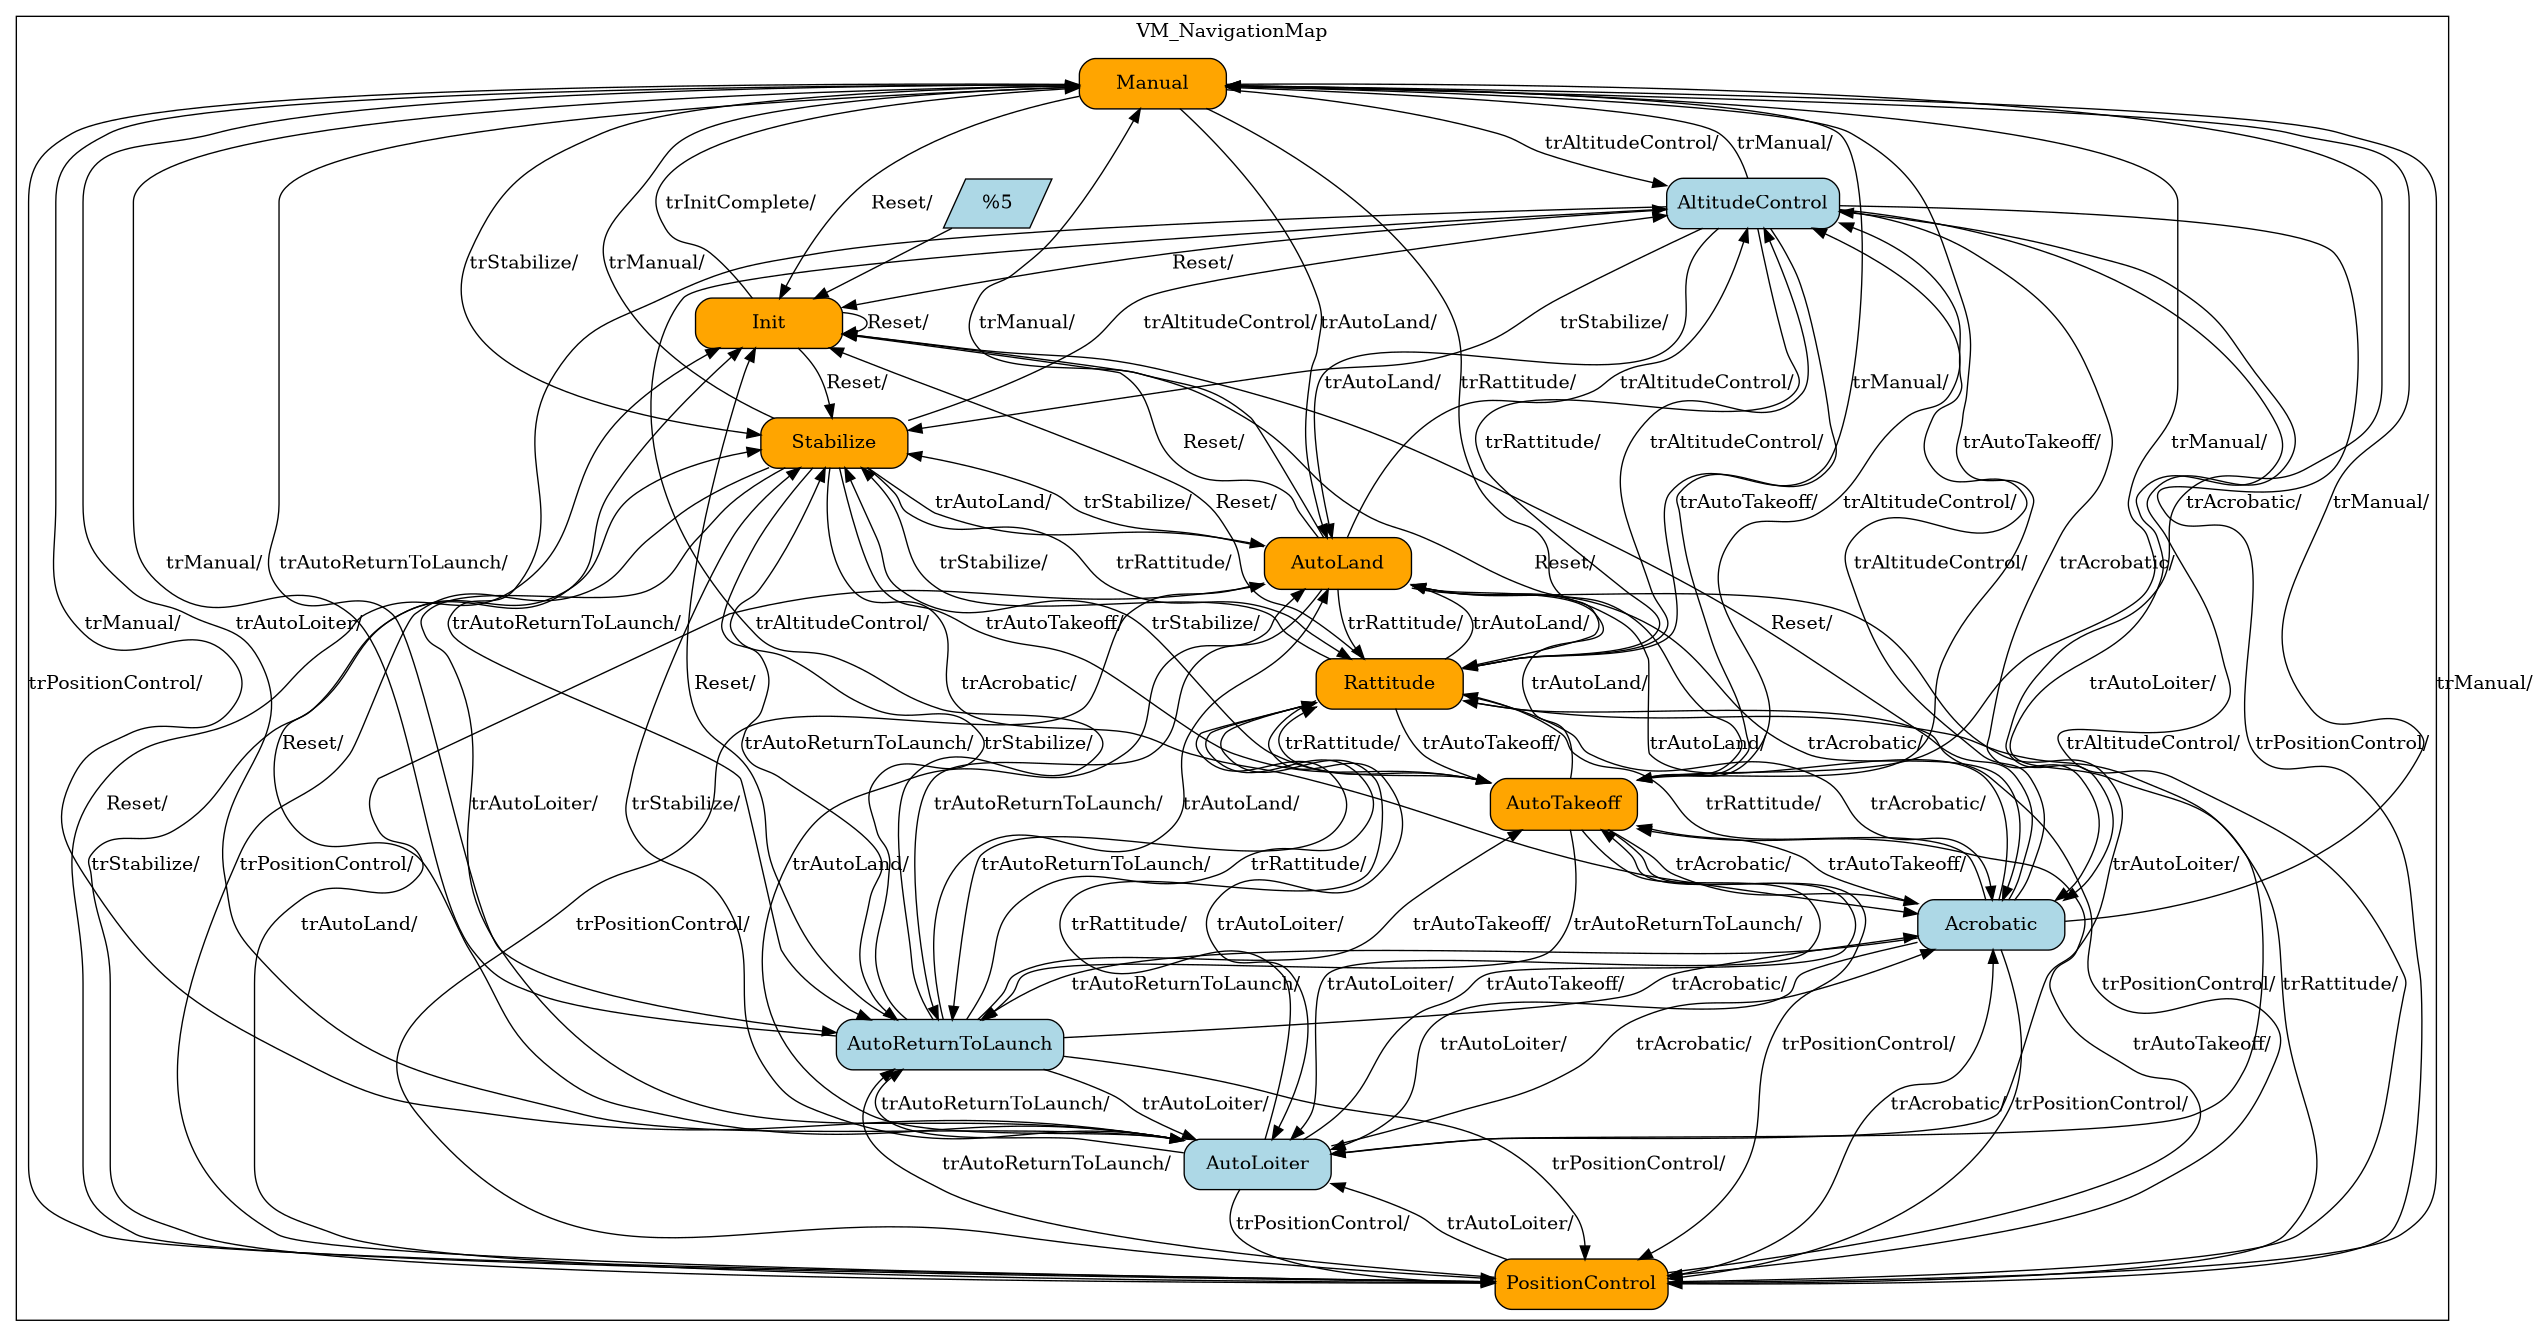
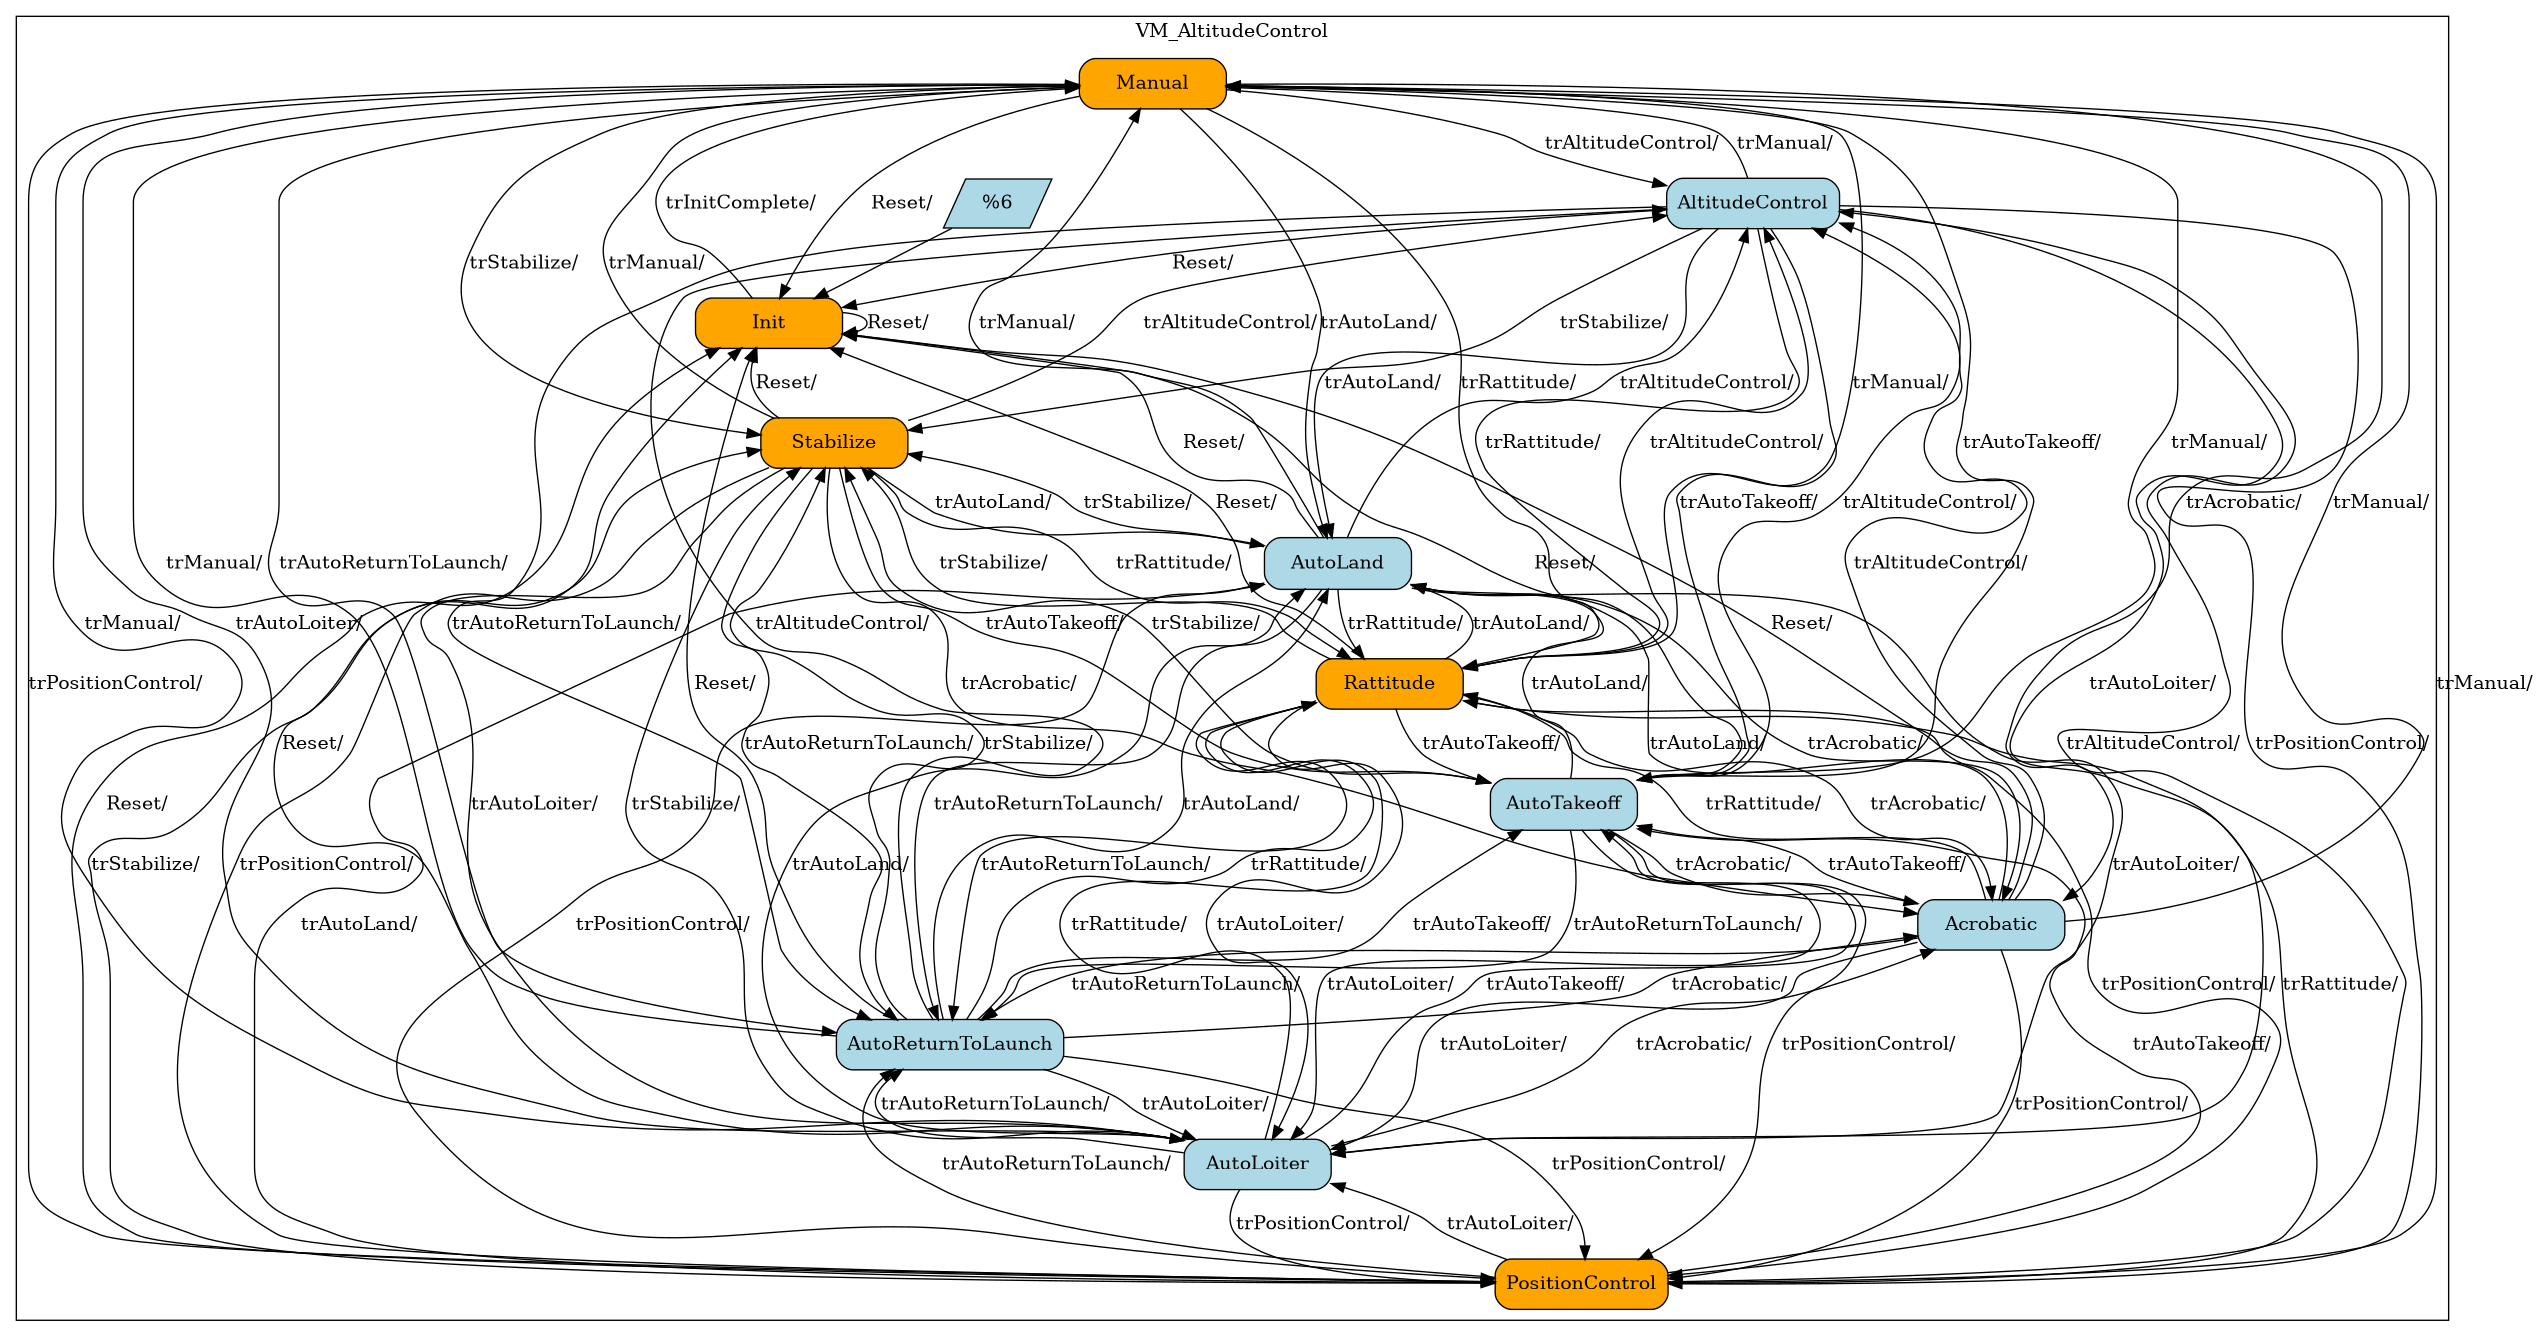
(1232, 32) -> (1232, 32)
(998, 203) -> (998, 203)
(818, 374) -> (756, 394)
(2070, 521) -> none
(1338, 564) -> (1338, 564)
(1359, 774) -> none
(1564, 804) -> (1564, 804)
(1848, 1148) -> none
